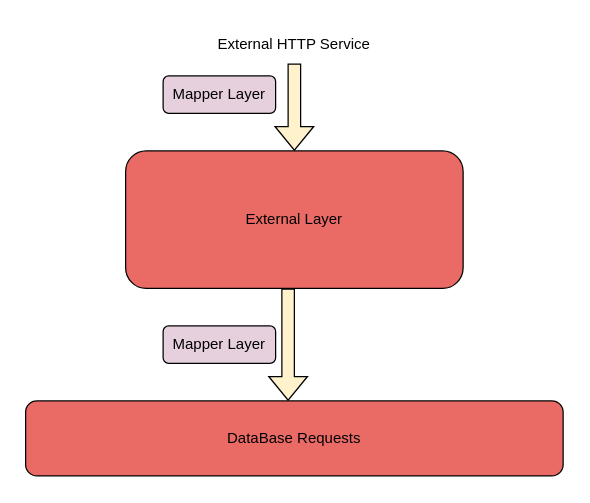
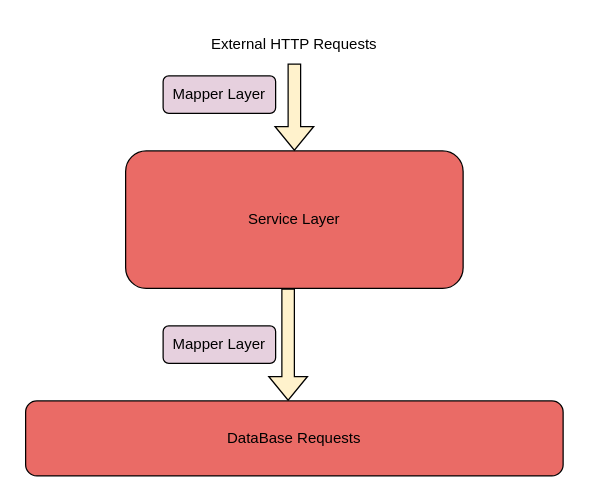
(294, 44) -> (294, 44)
(294, 219) -> (294, 219)
